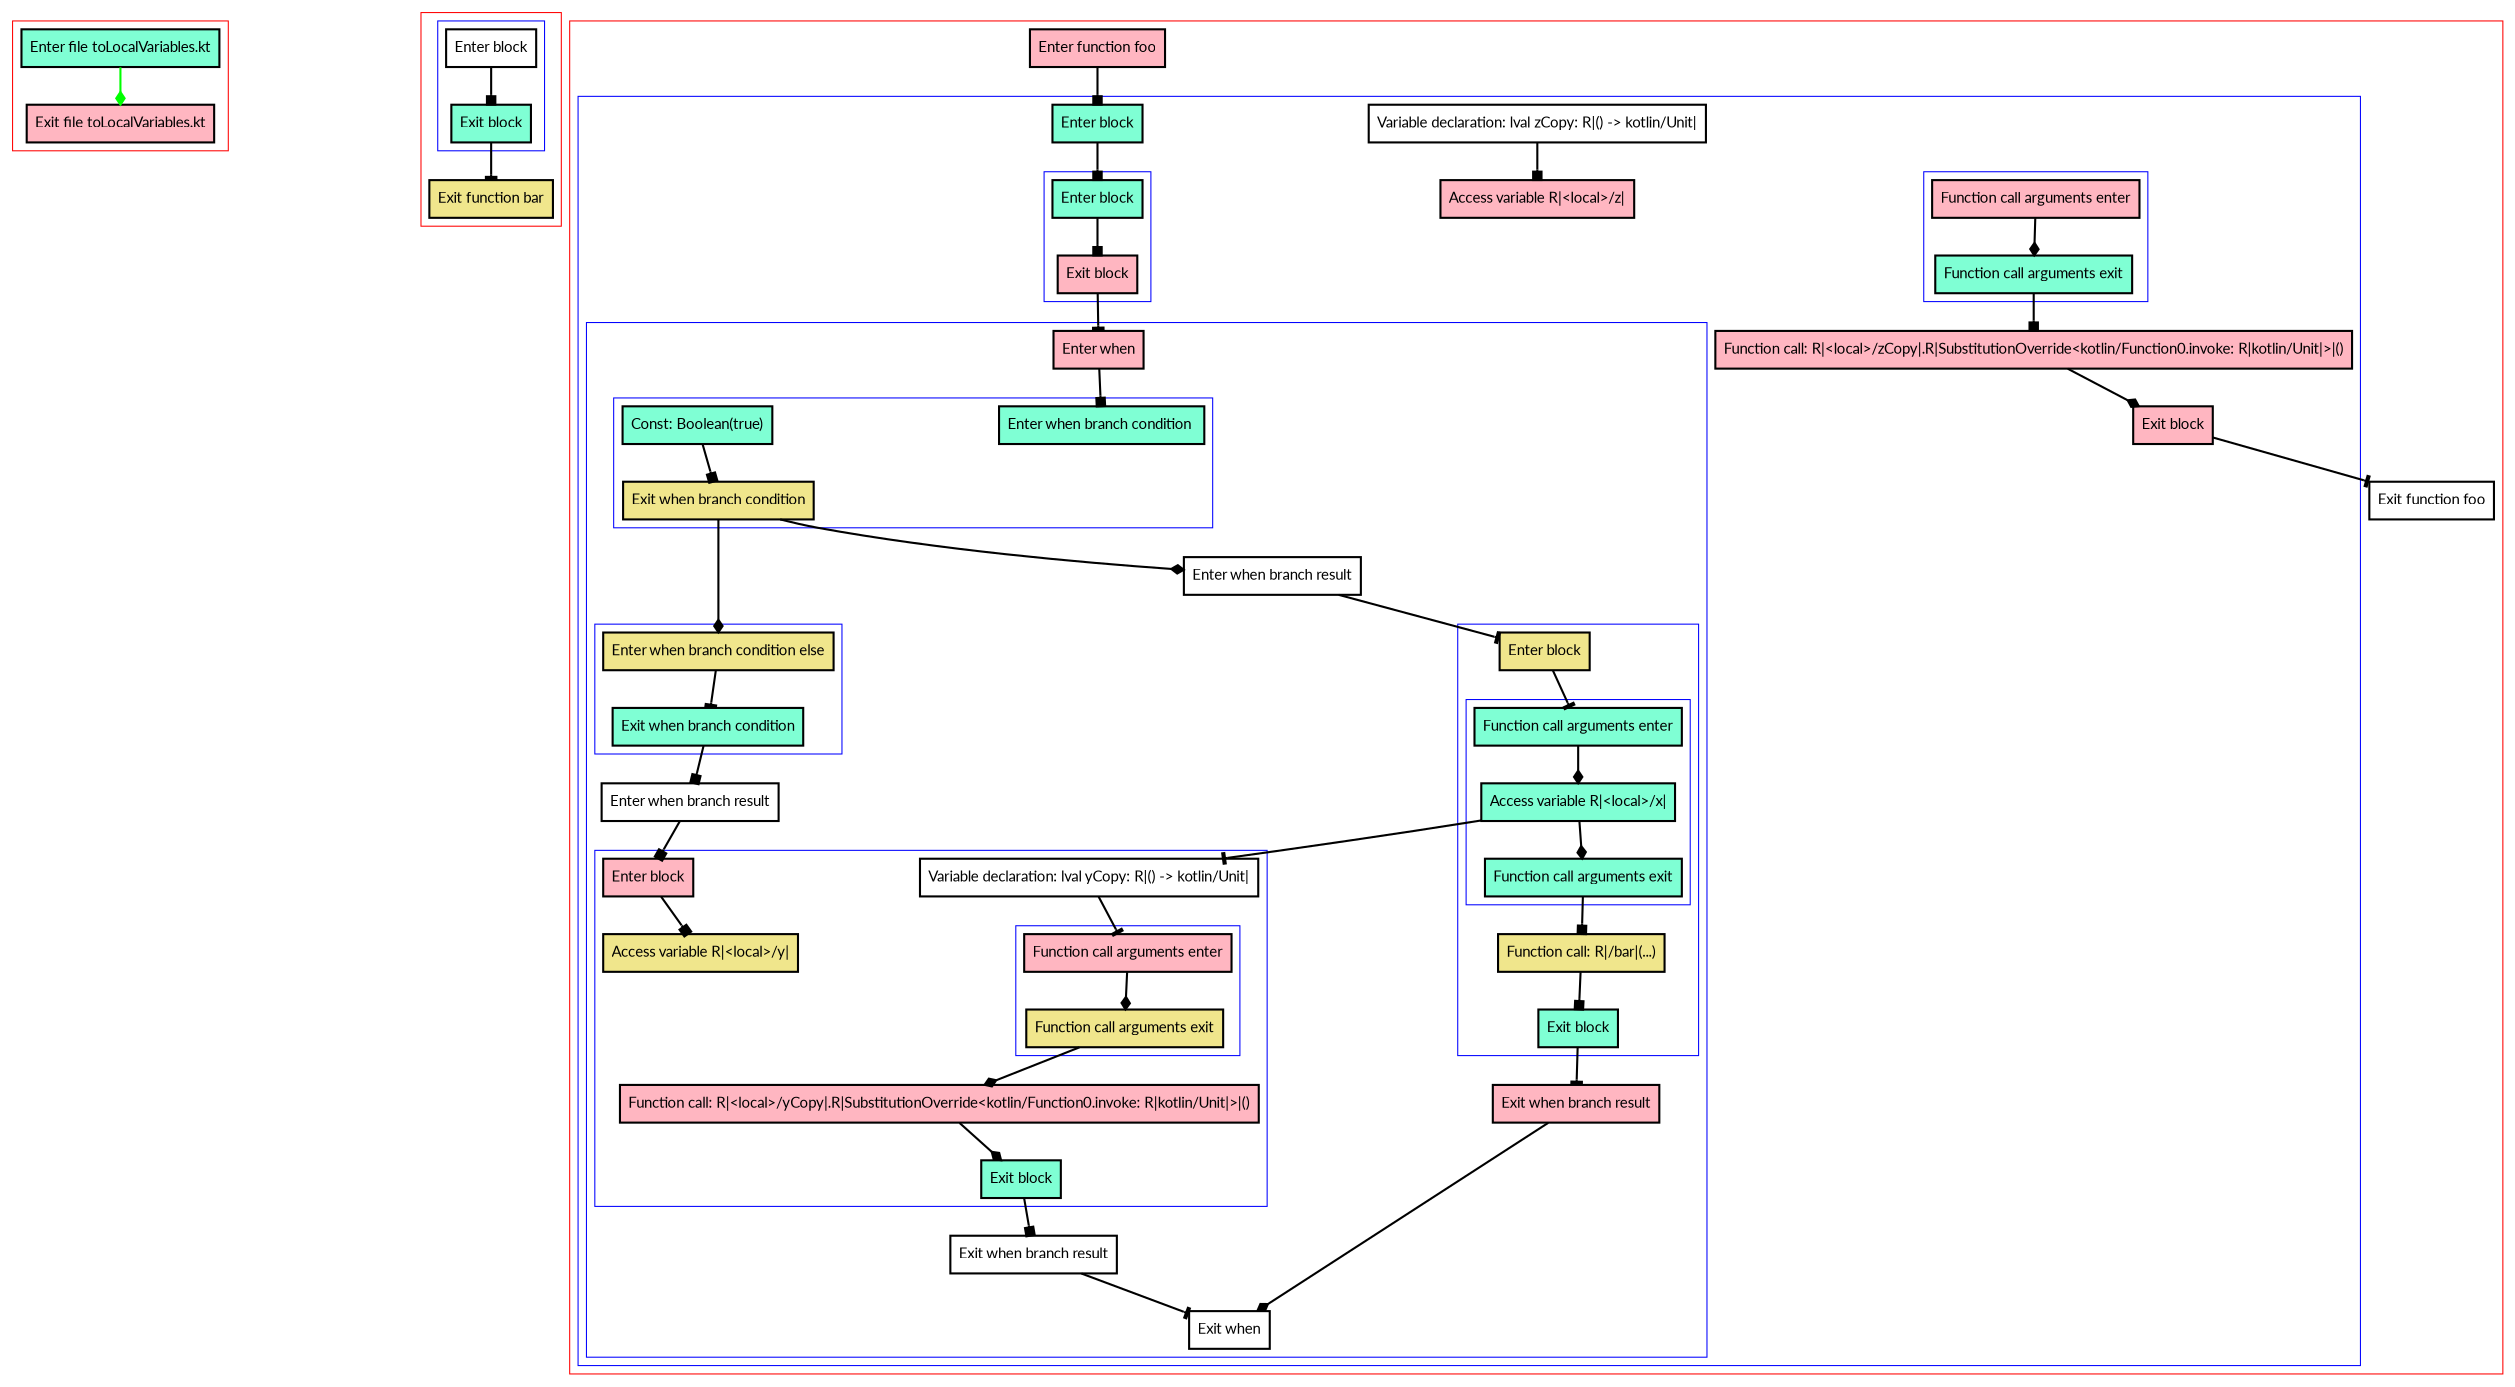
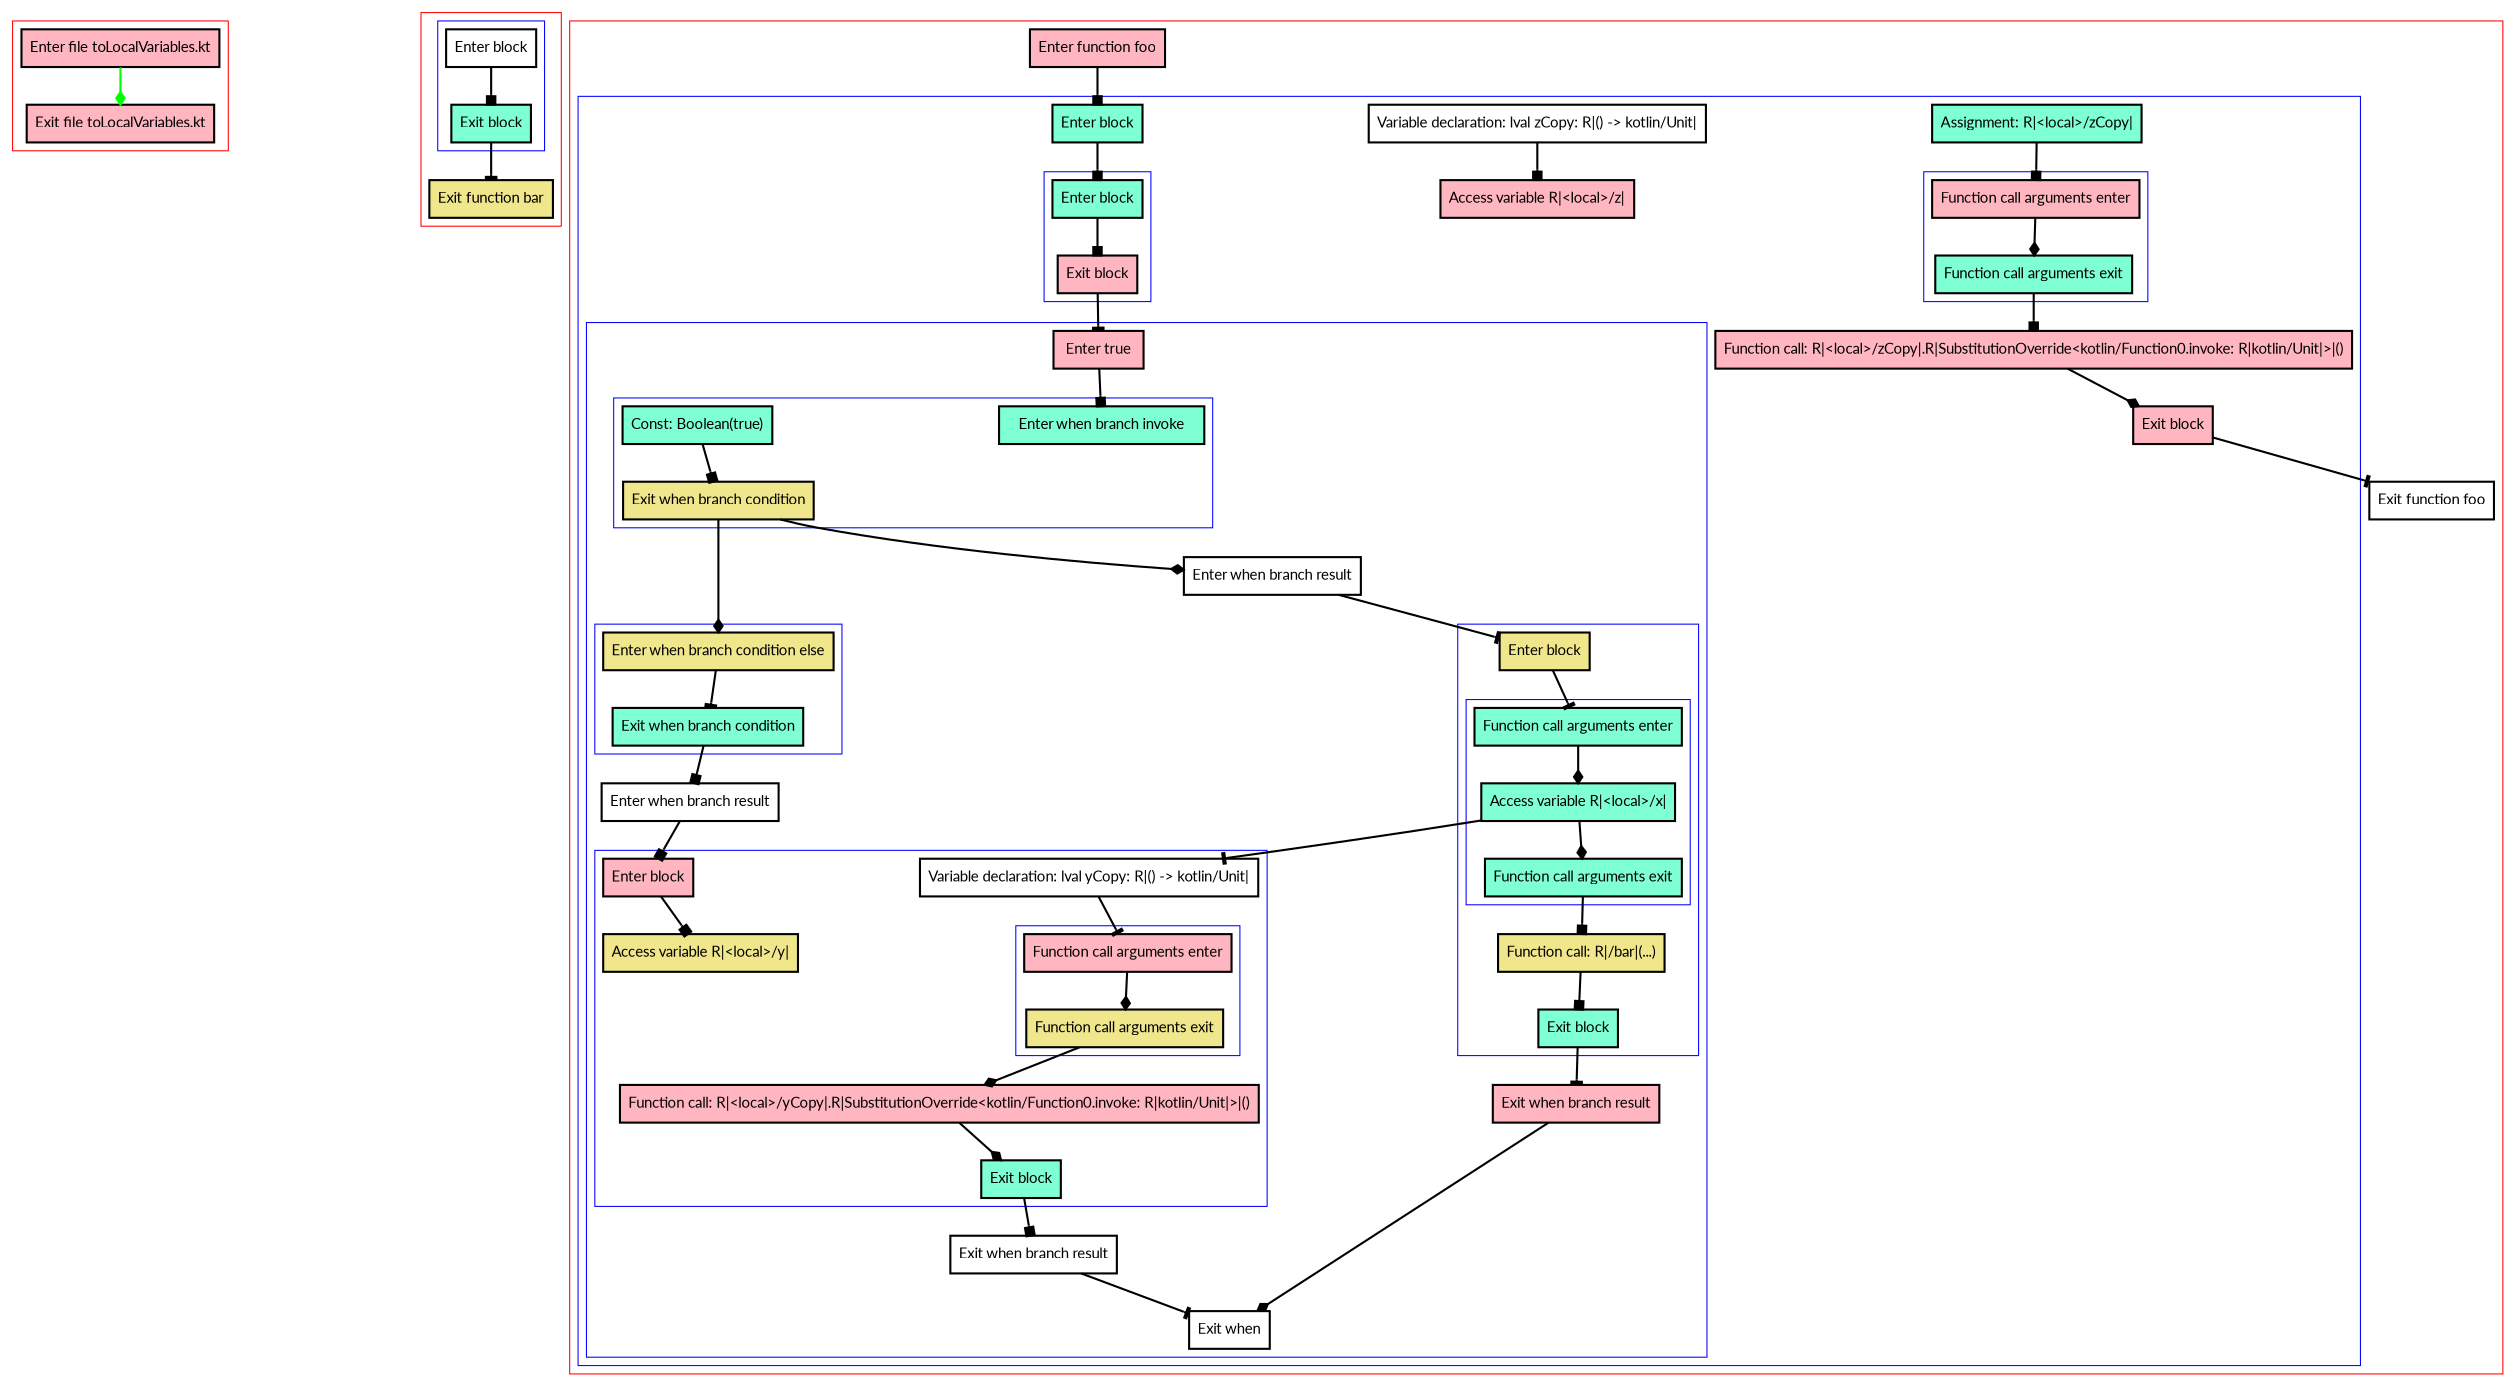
(120, 48) -> (120, 48)
none -> (2037, 124)
(1099, 350) -> (1099, 350)
(1102, 425) -> (1102, 425)
